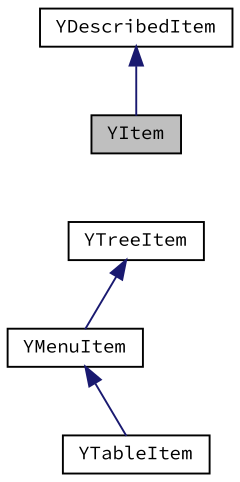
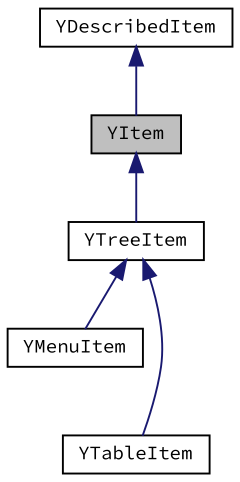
none -> (136, 198)
(111, 410) -> (162, 357)
